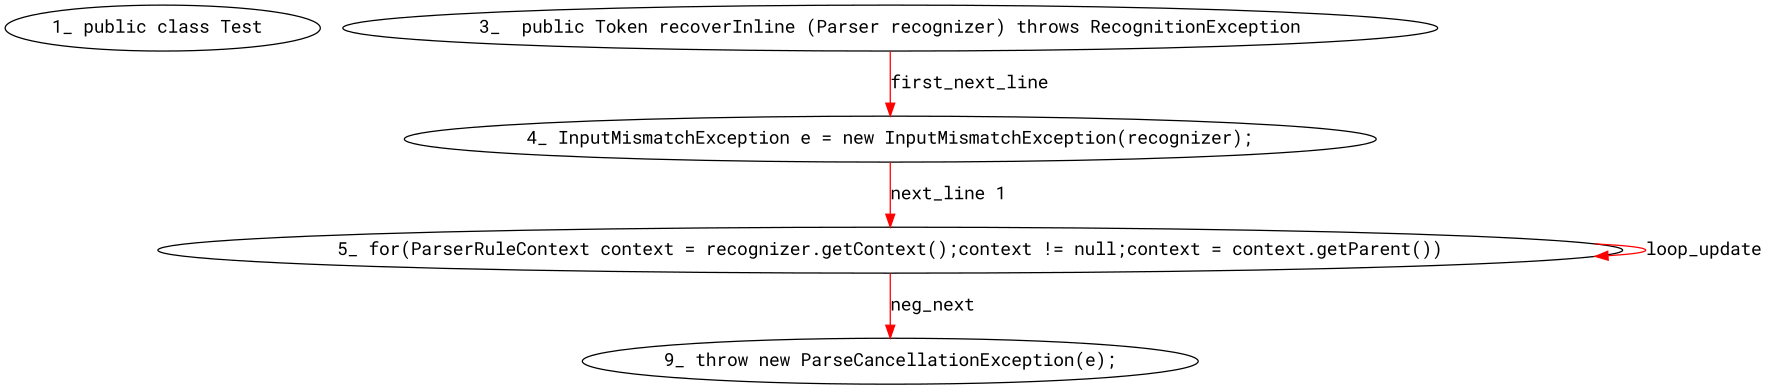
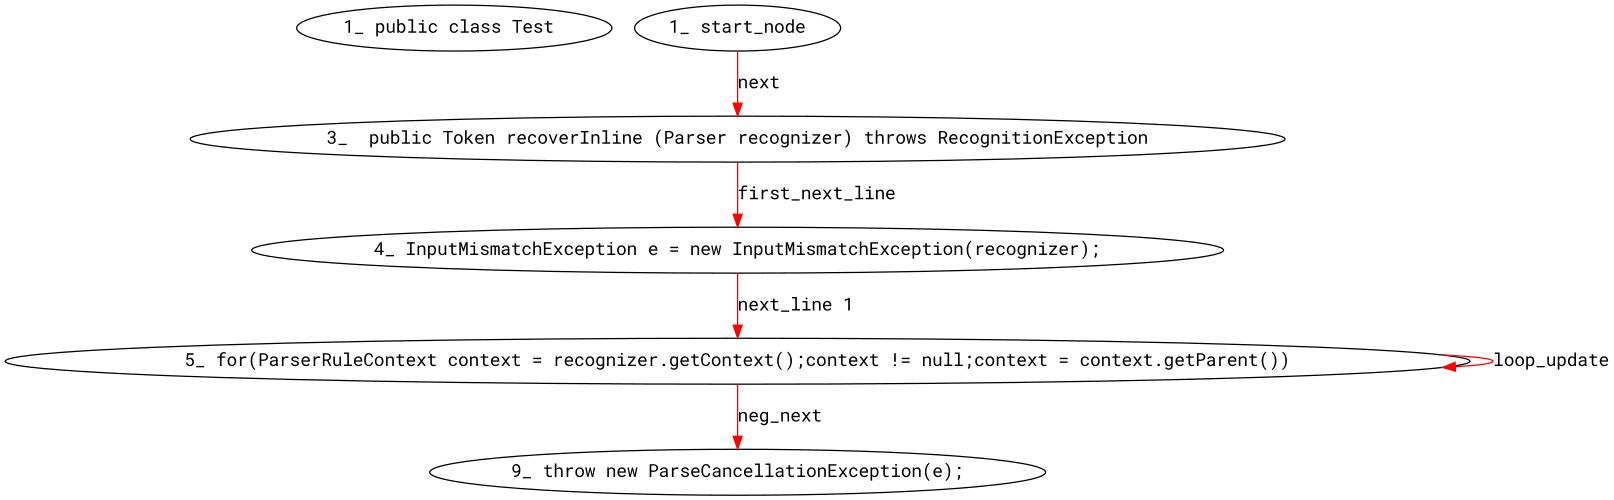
none -> (738, 28)
